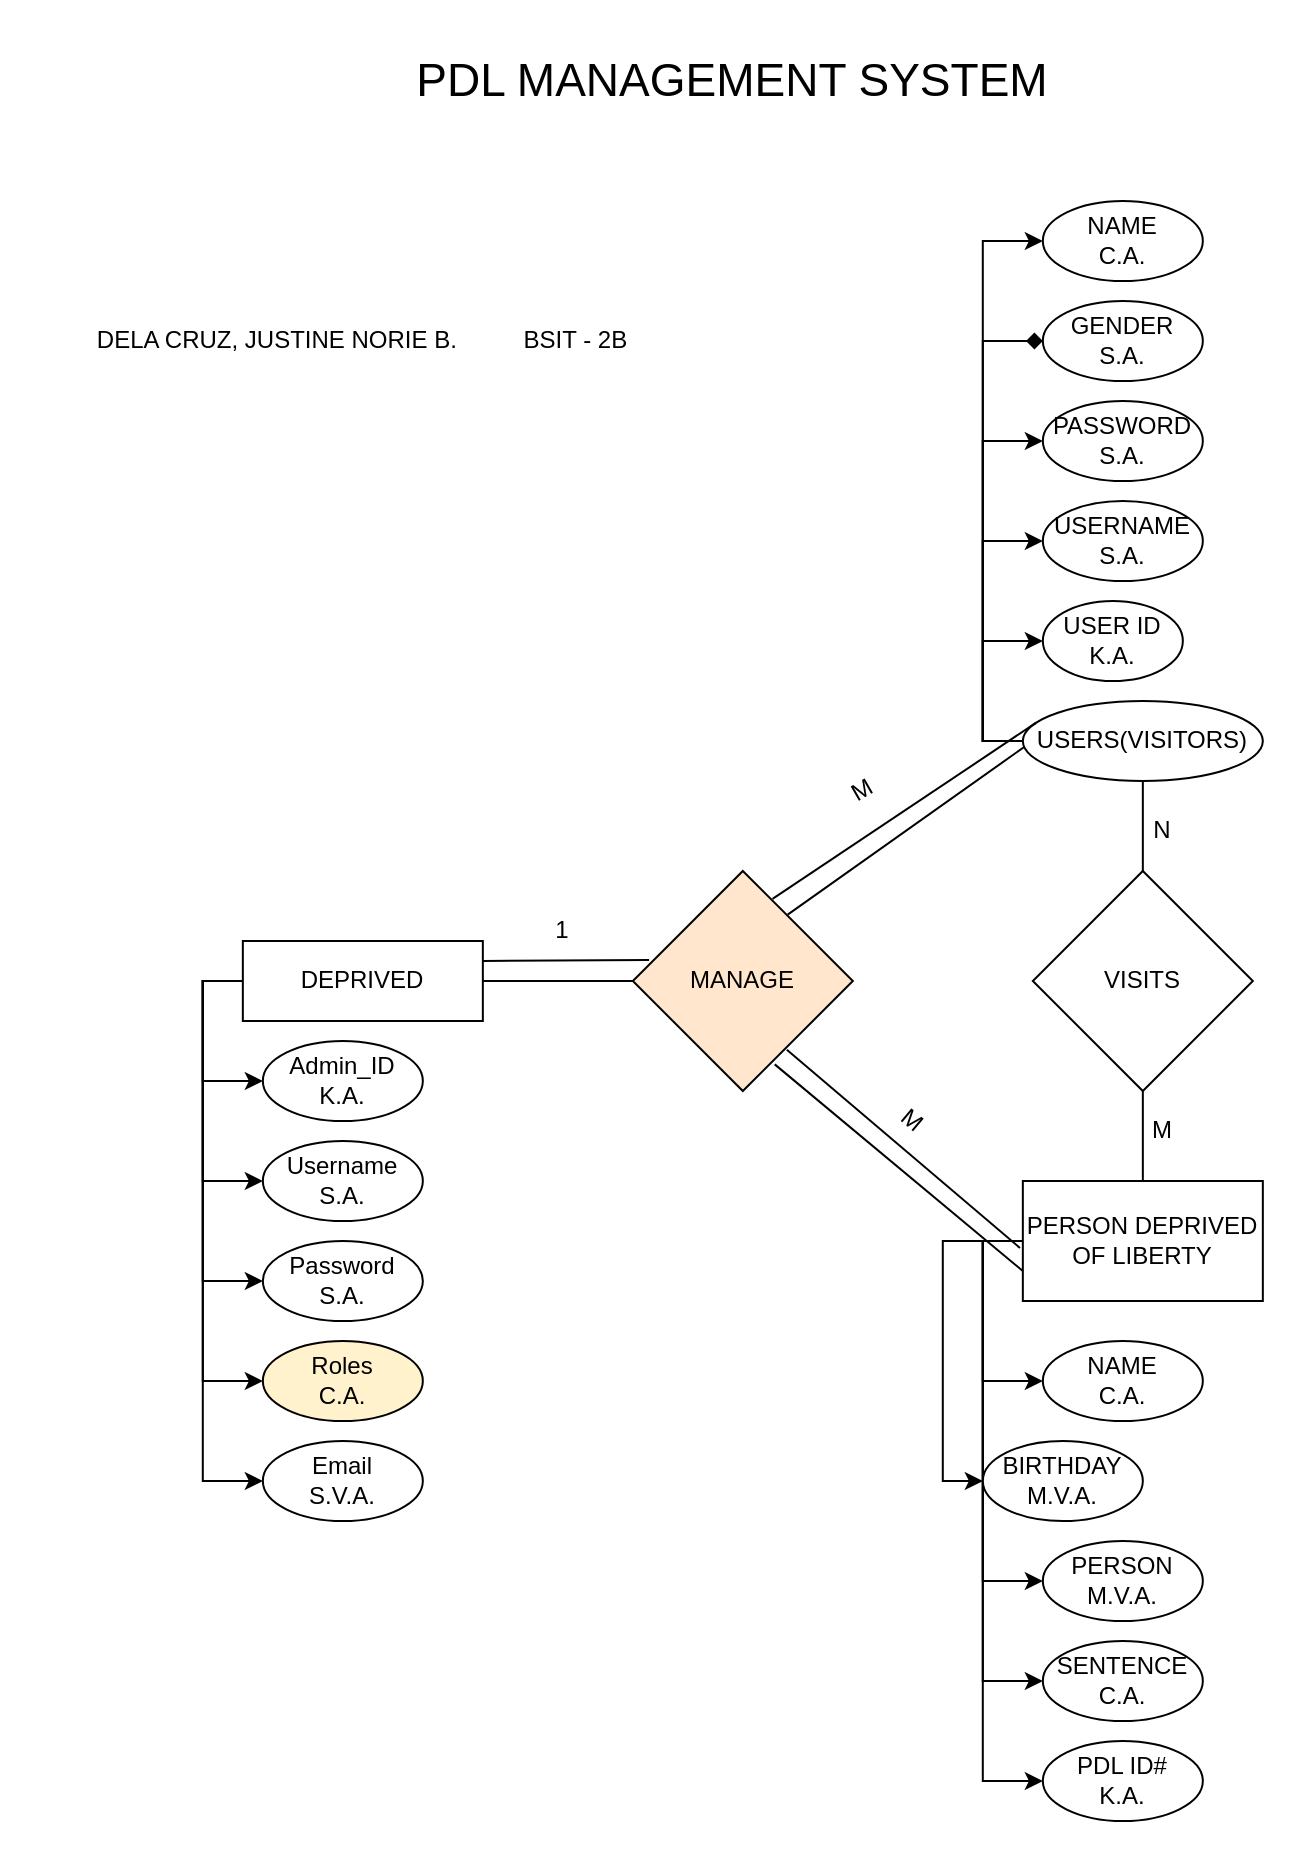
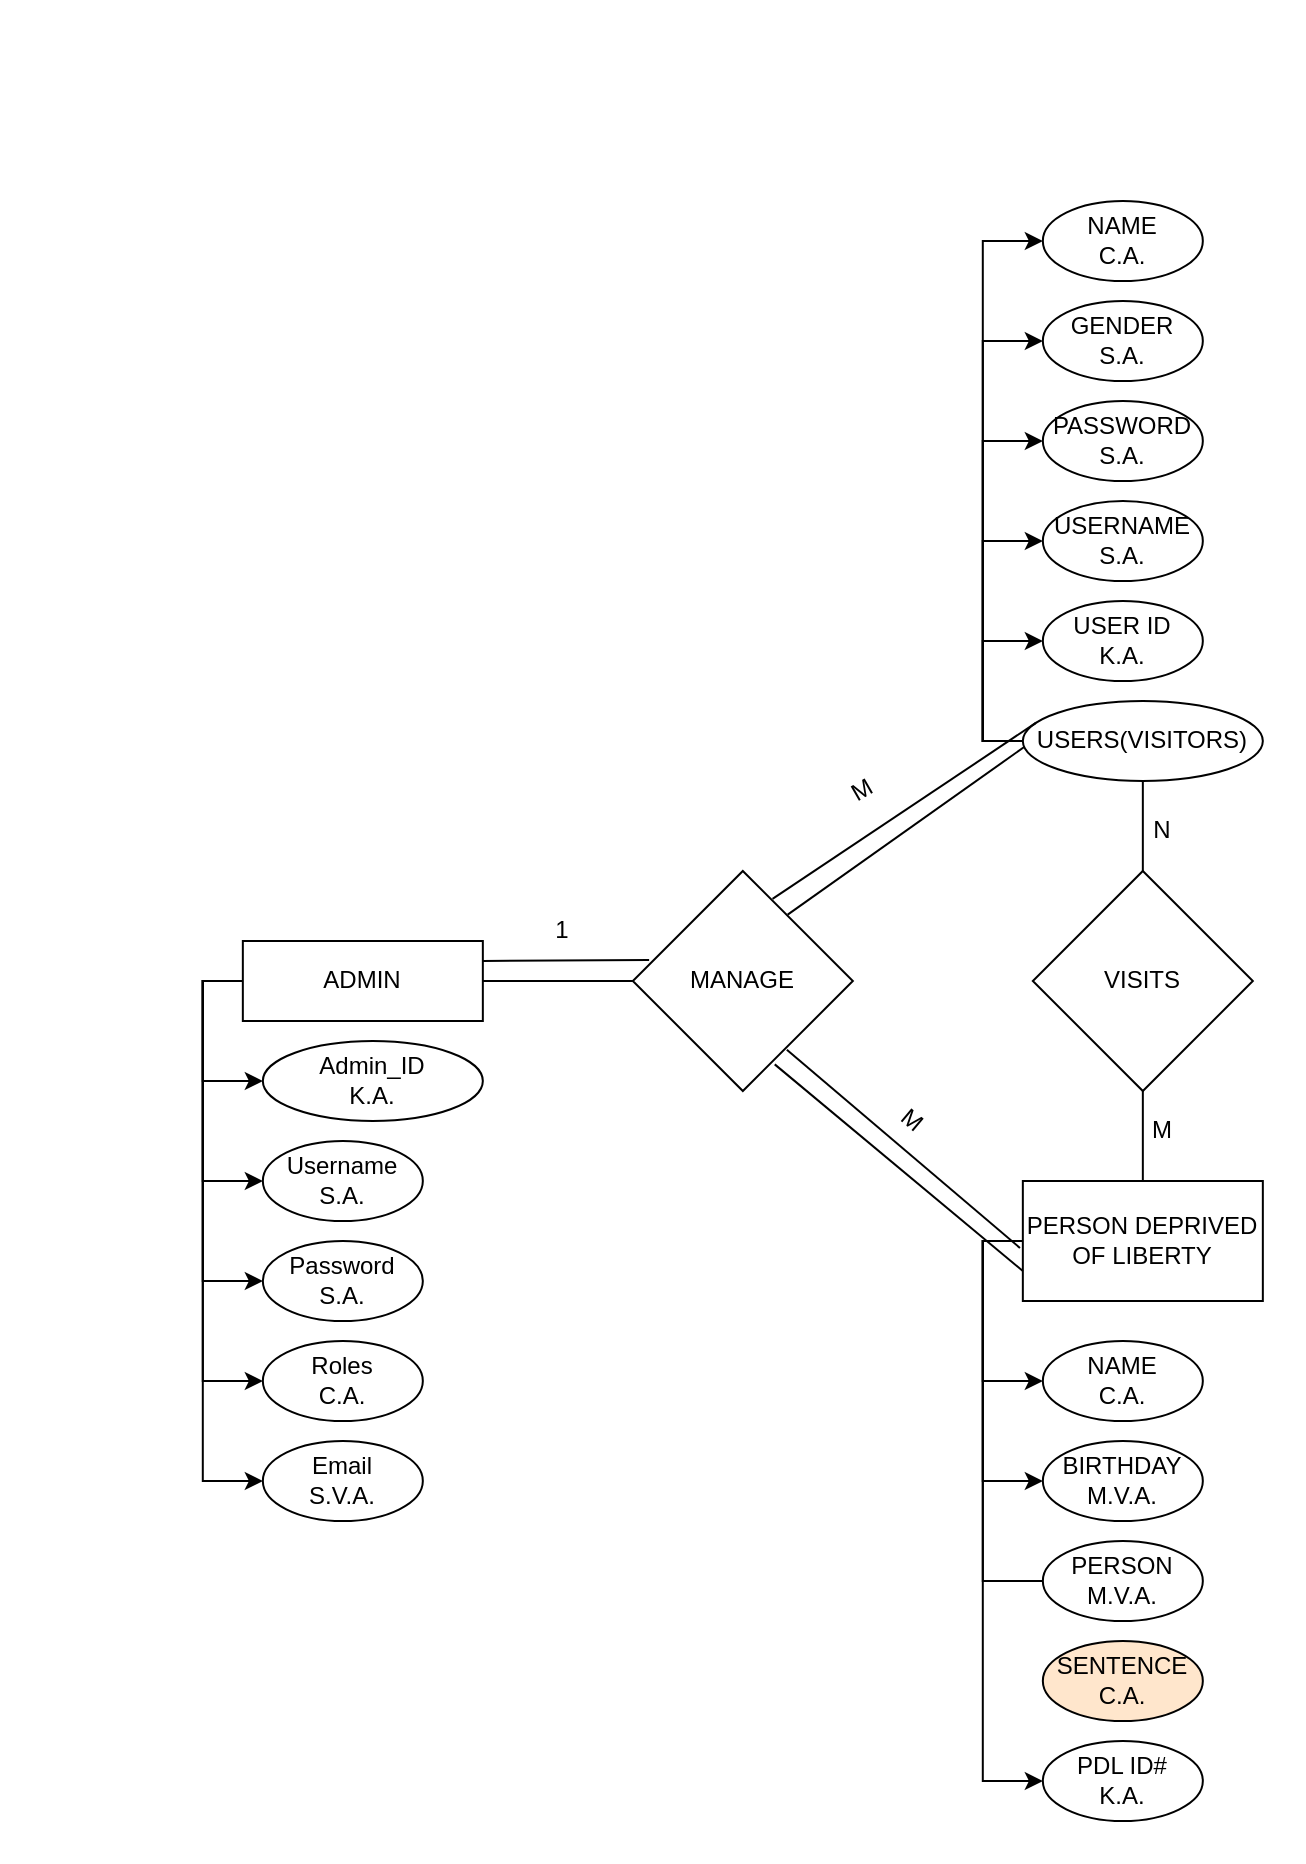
(733, 81) -> none
(363, 341) -> none
(1026, 341) -> (1027, 341)
(1113, 641) -> (1123, 641)
(363, 981) -> (363, 981)
(743, 981) -> (743, 981)
(343, 1081) -> (373, 1081)
(343, 1381) -> (343, 1381)
(1063, 1481) -> (1123, 1481)
(1028, 1581) -> (1033, 1581)
(1008, 1681) -> none
(1123, 1681) -> (1123, 1681)
